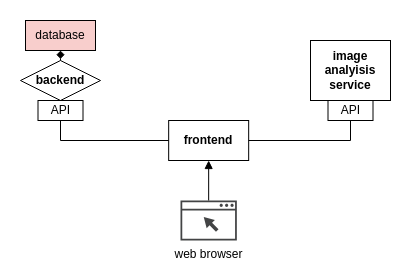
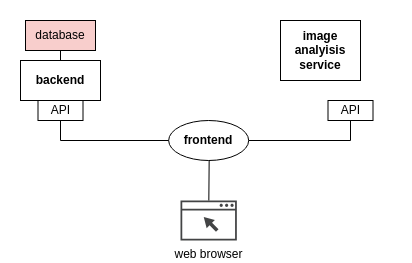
(61, 59) -> (61, 56)
(351, 71) -> (321, 51)
(61, 81) -> (61, 81)
(209, 141) -> (209, 141)
(209, 170) -> (209, 166)
